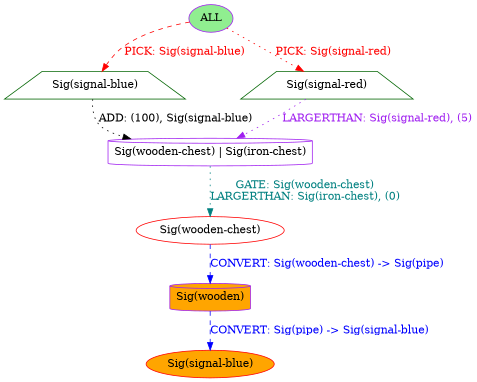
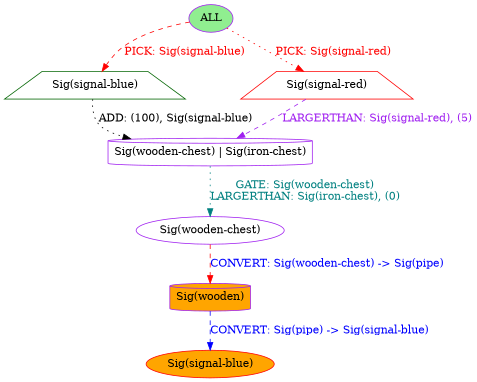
(327, 85) -> (327, 85)
(275, 118) -> (275, 118)
(210, 230) -> (210, 230)
(210, 260) -> (210, 260)
